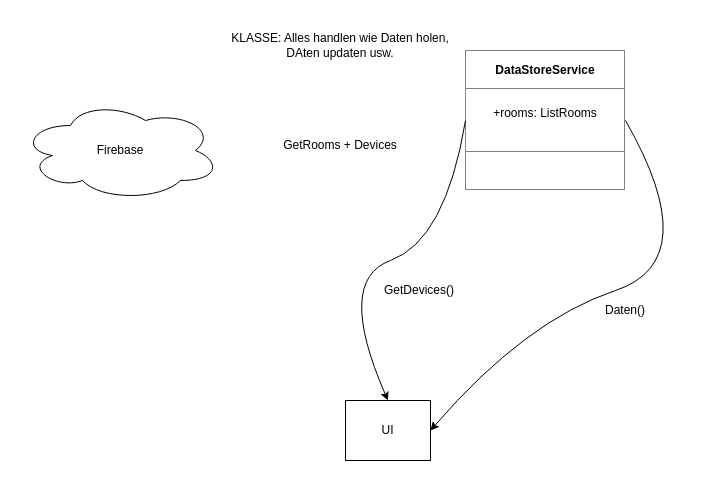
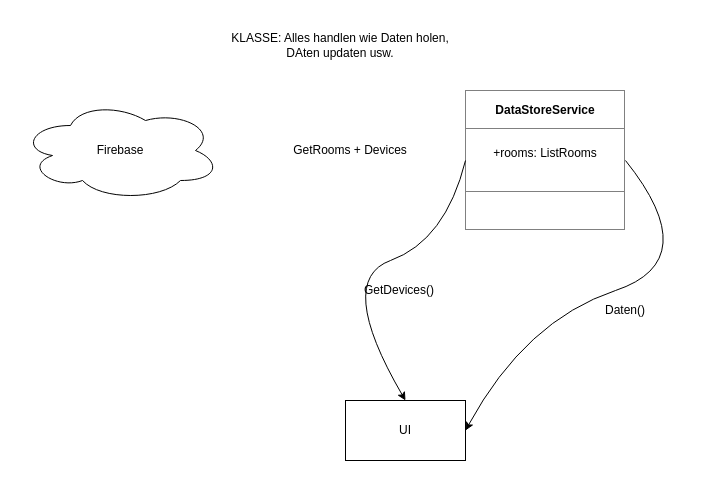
(546, 121) -> (546, 161)
(341, 146) -> (351, 151)
(420, 291) -> (400, 291)
(388, 431) -> (406, 431)
